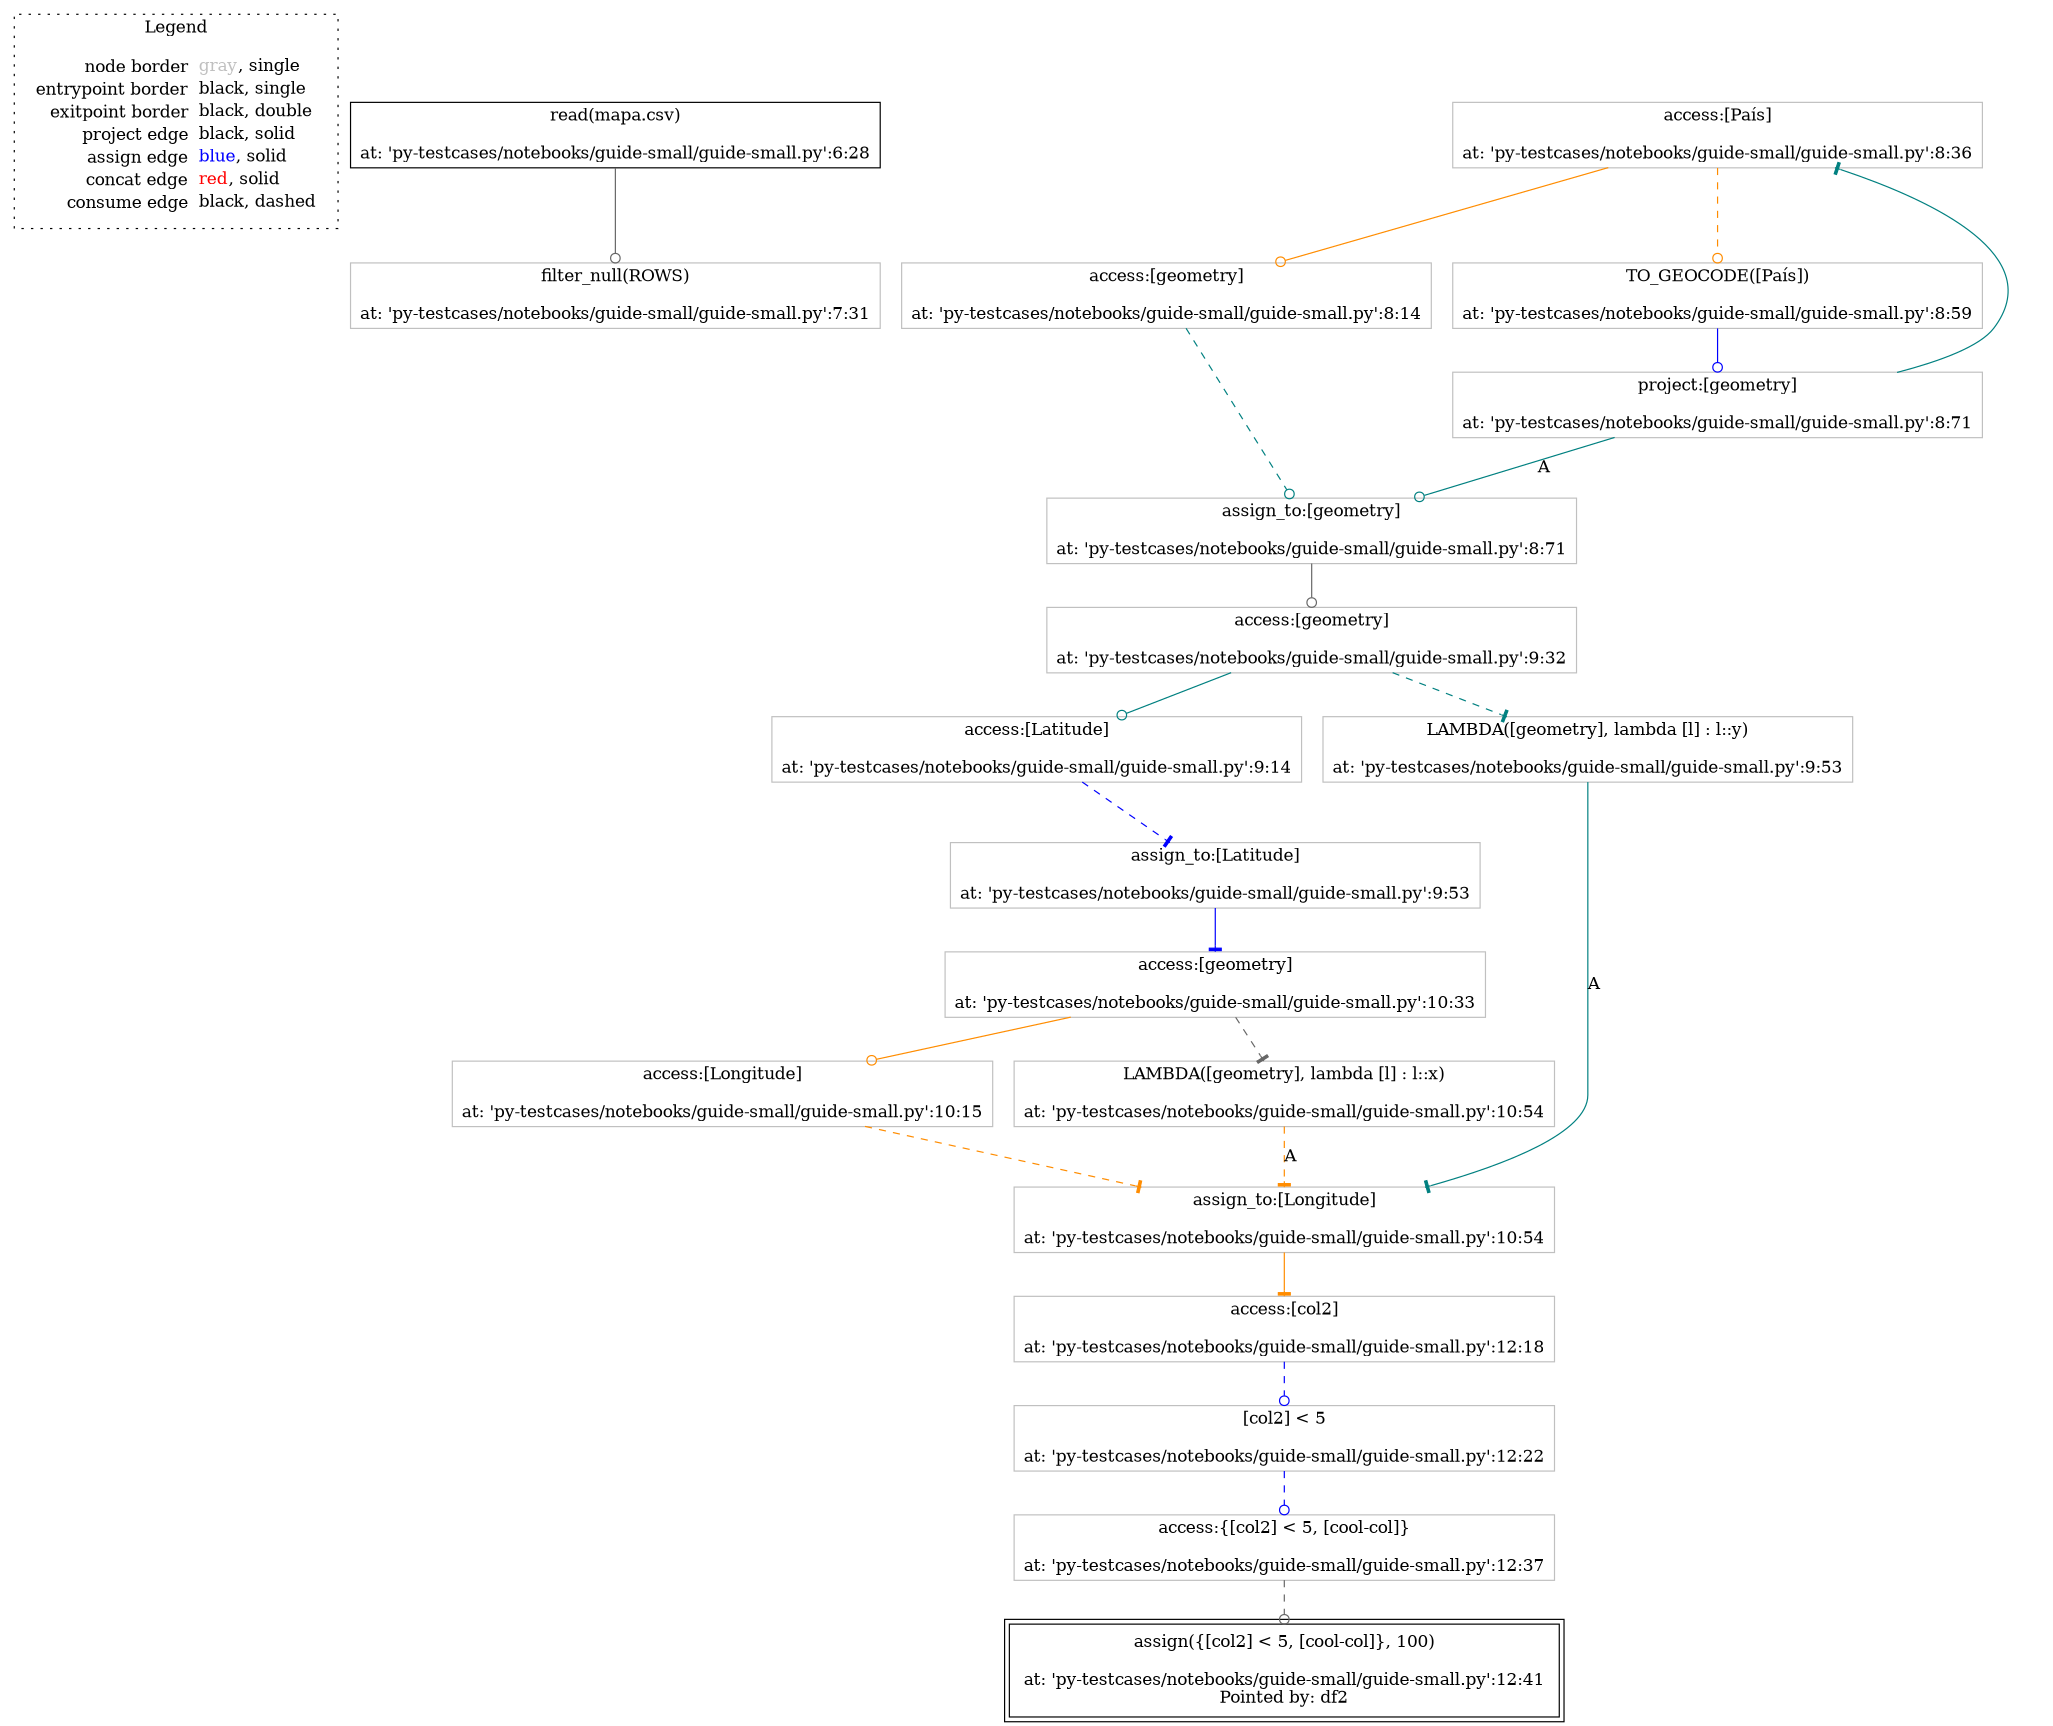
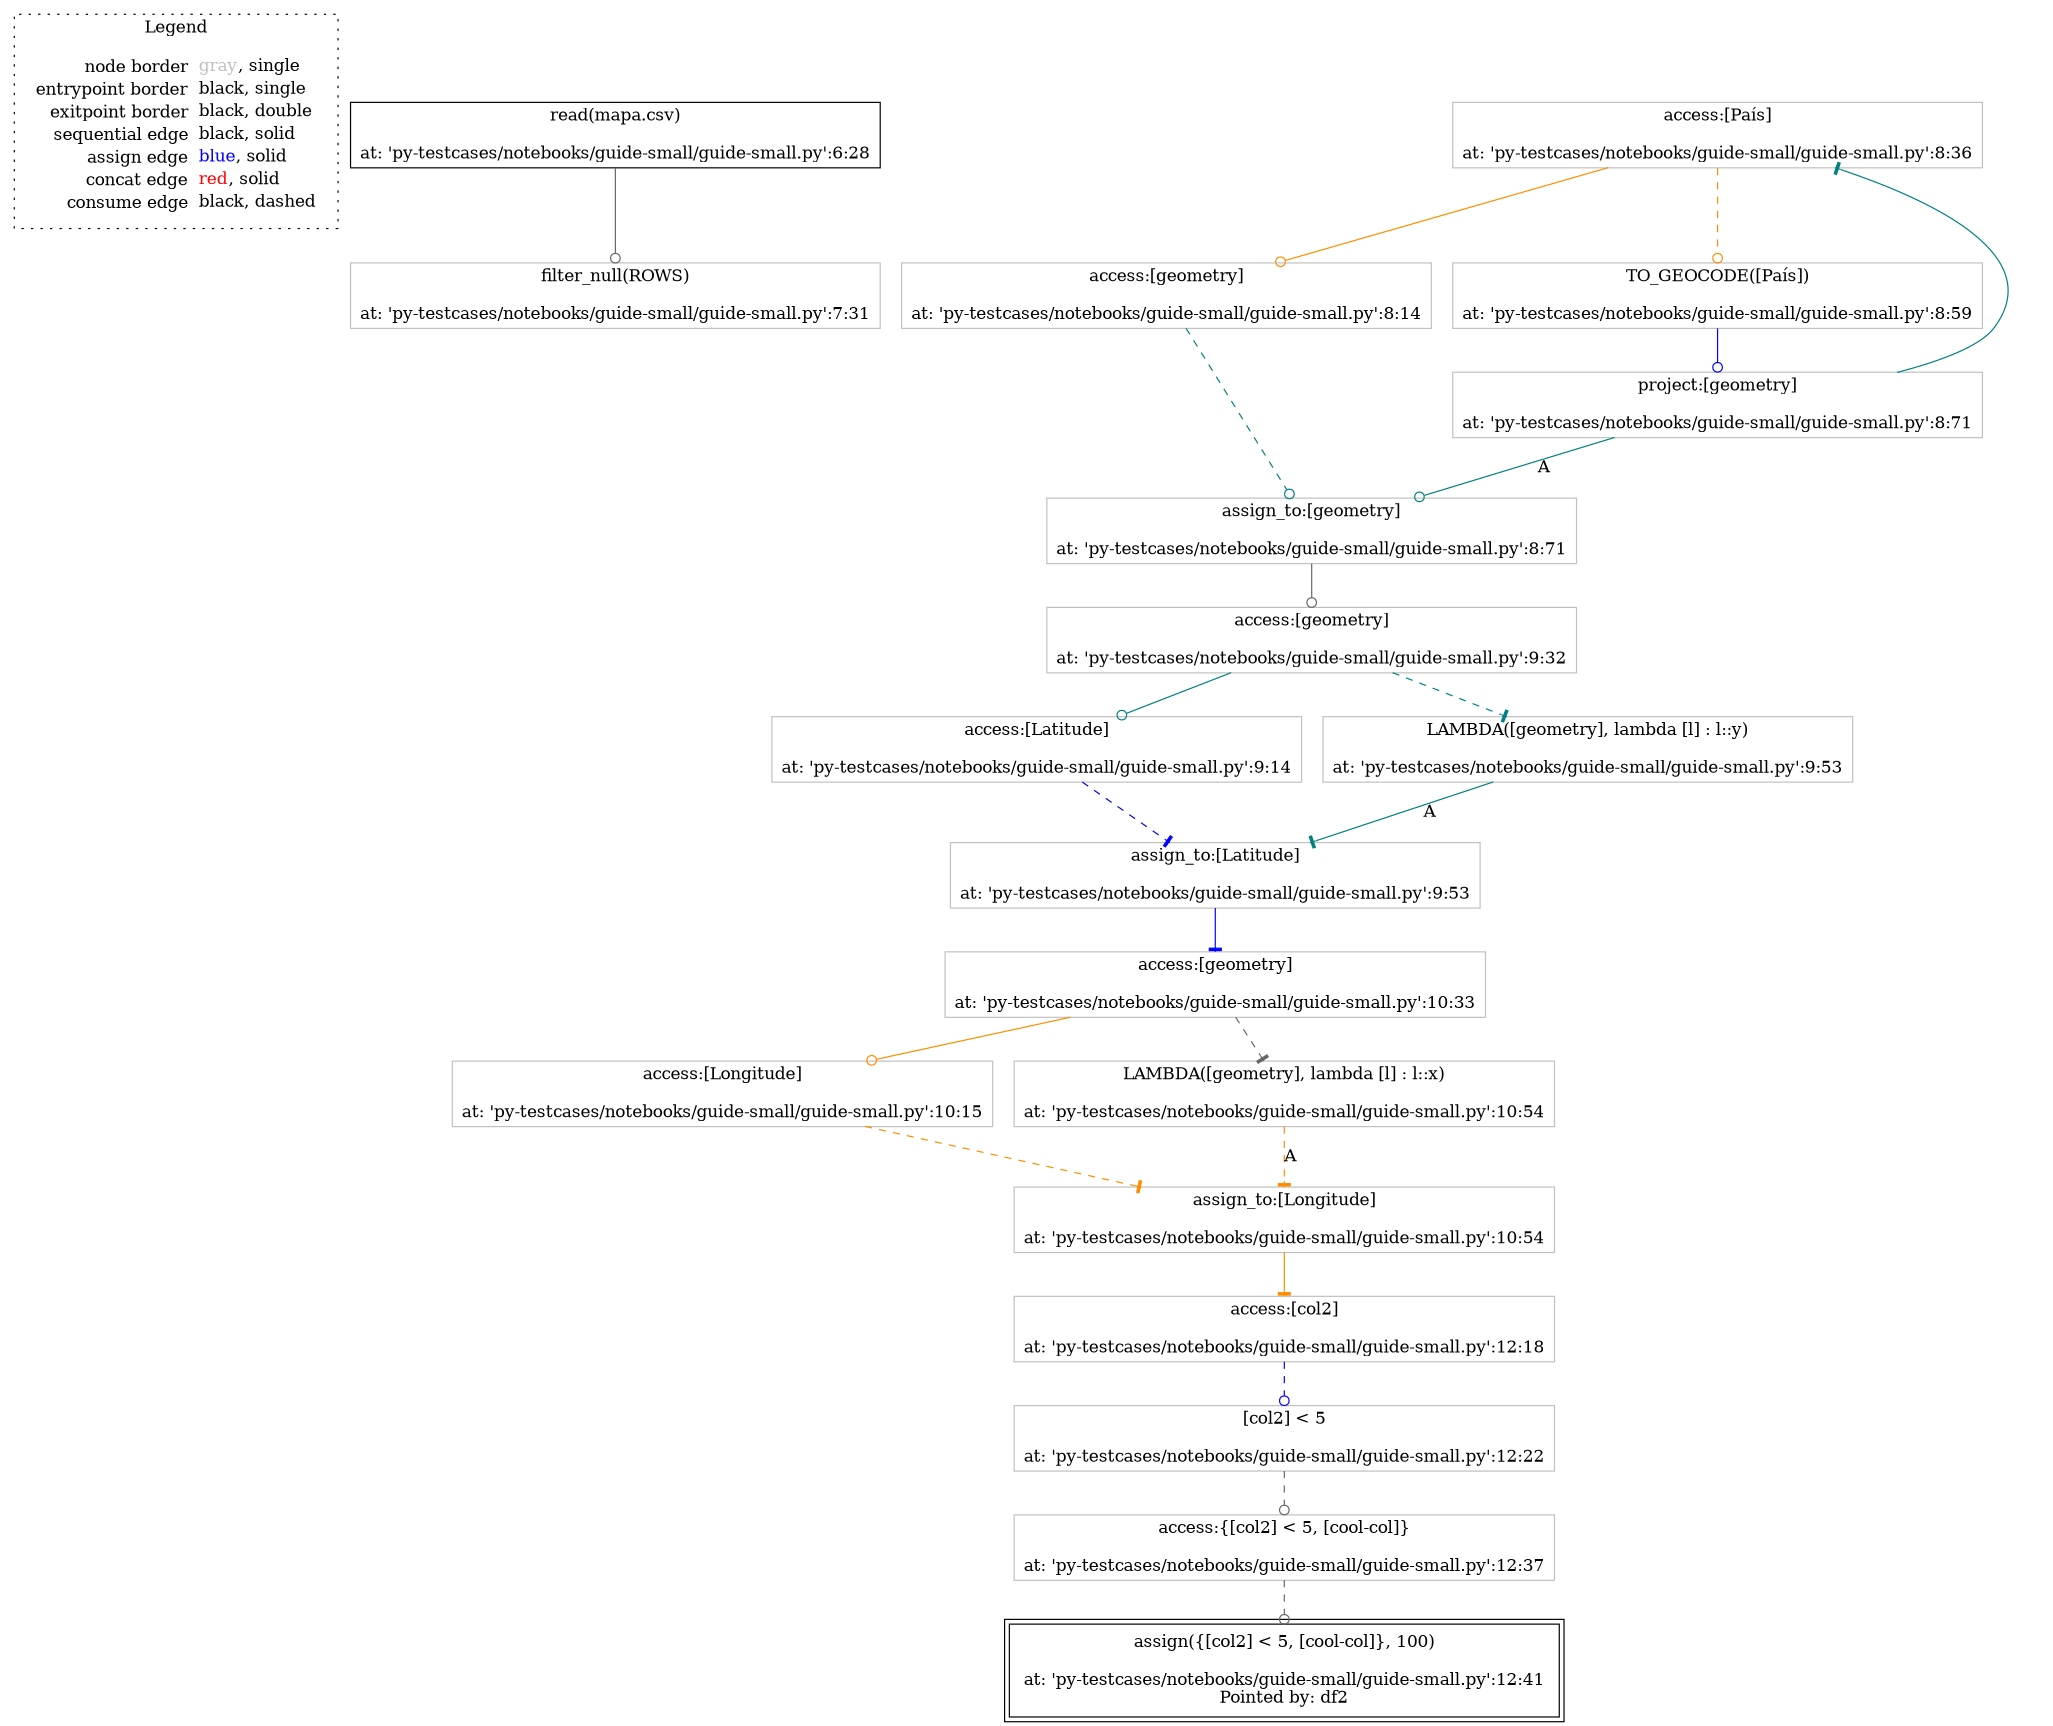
(138, 135) -> (124, 135)
(1588, 1033) -> (1405, 811)
(1284, 1488) -> (1284, 1488)
